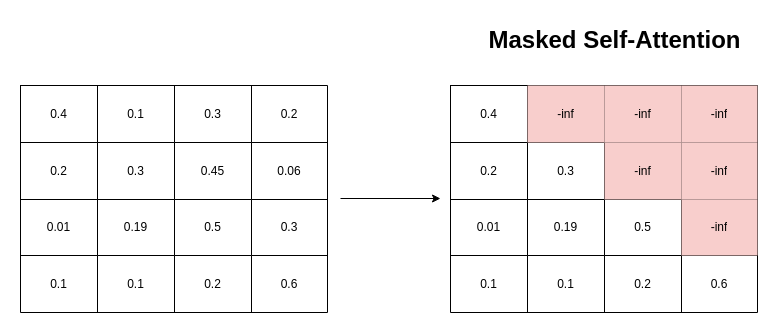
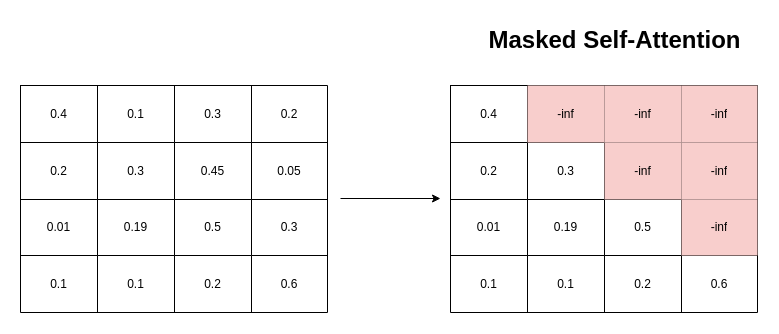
(290, 172) -> (290, 172)
